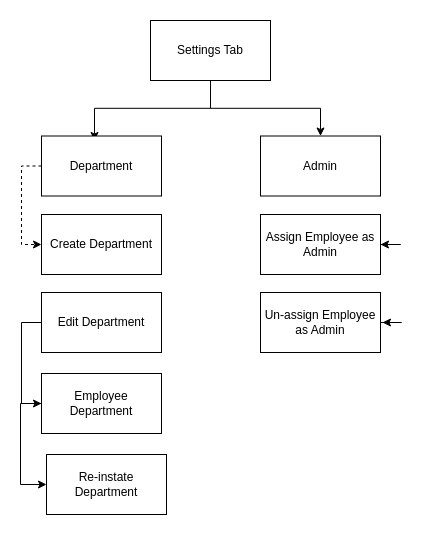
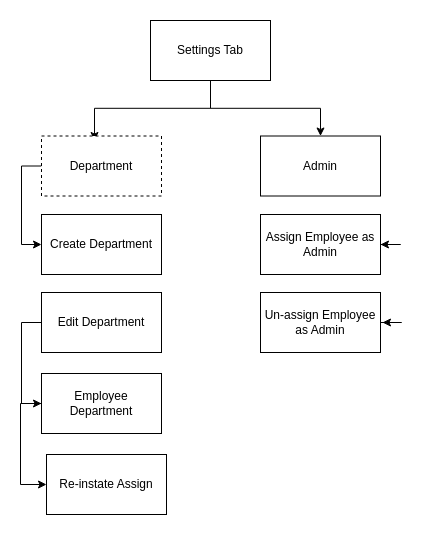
(102, 166) -> (102, 166)
(22, 201) -> (22, 201)
(107, 485) -> (107, 485)
